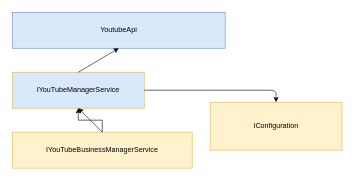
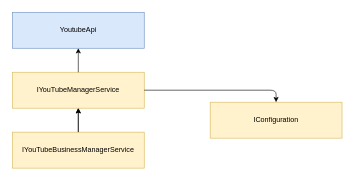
(119, 30) -> (78, 30)
(78, 90) -> (78, 90)
(276, 126) -> (276, 120)
(102, 150) -> (78, 150)
